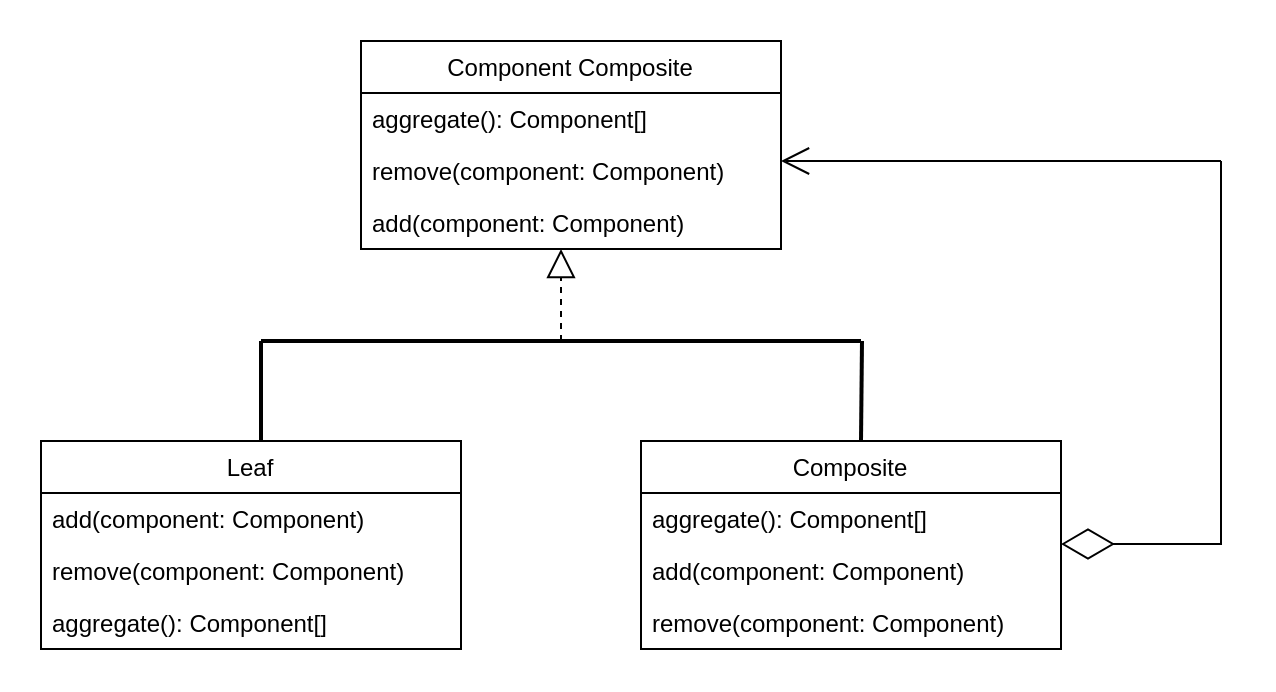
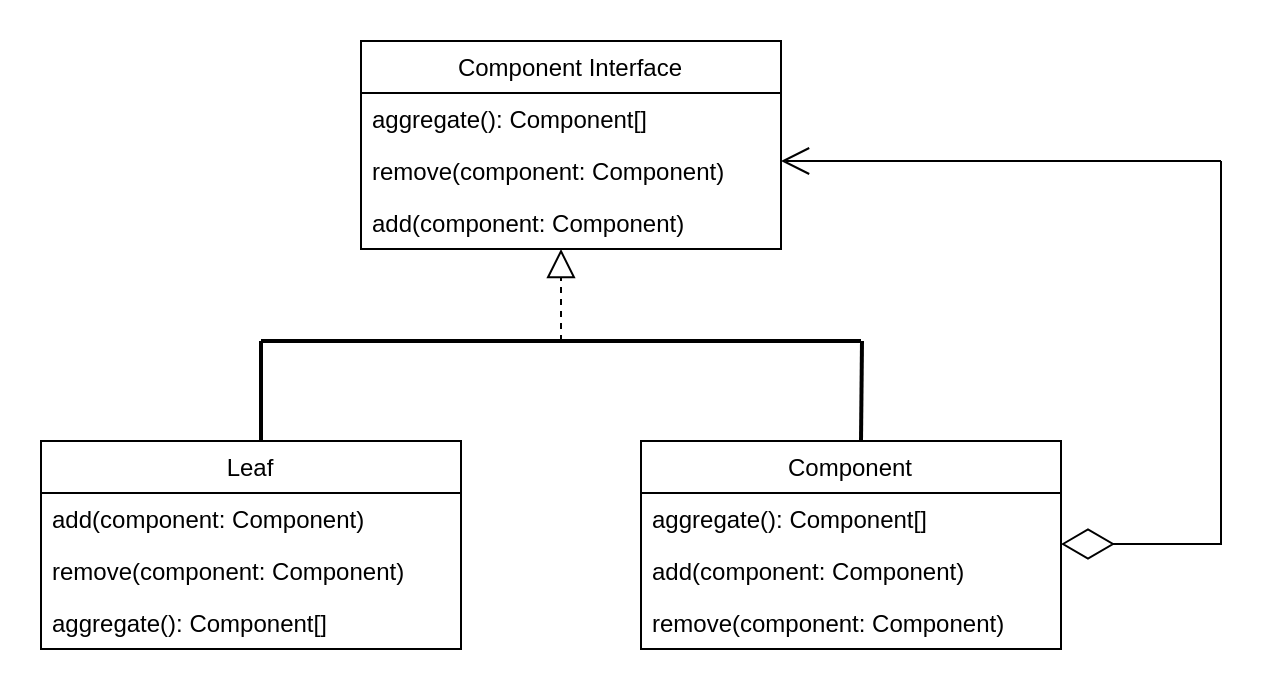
(570, 68) -> (570, 68)
(850, 468) -> (850, 468)
